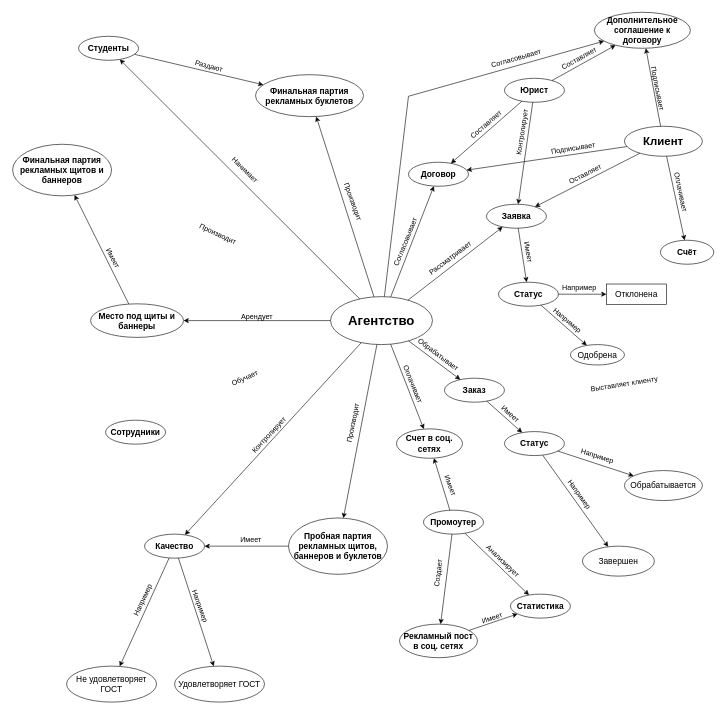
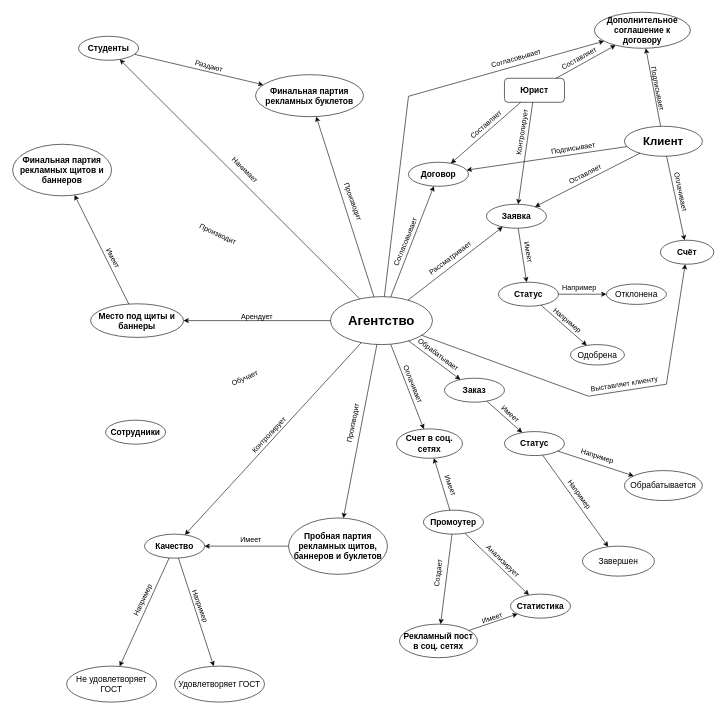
(534, 90) -> (534, 90)
(636, 294) -> (636, 294)
none -> (599, 395)
